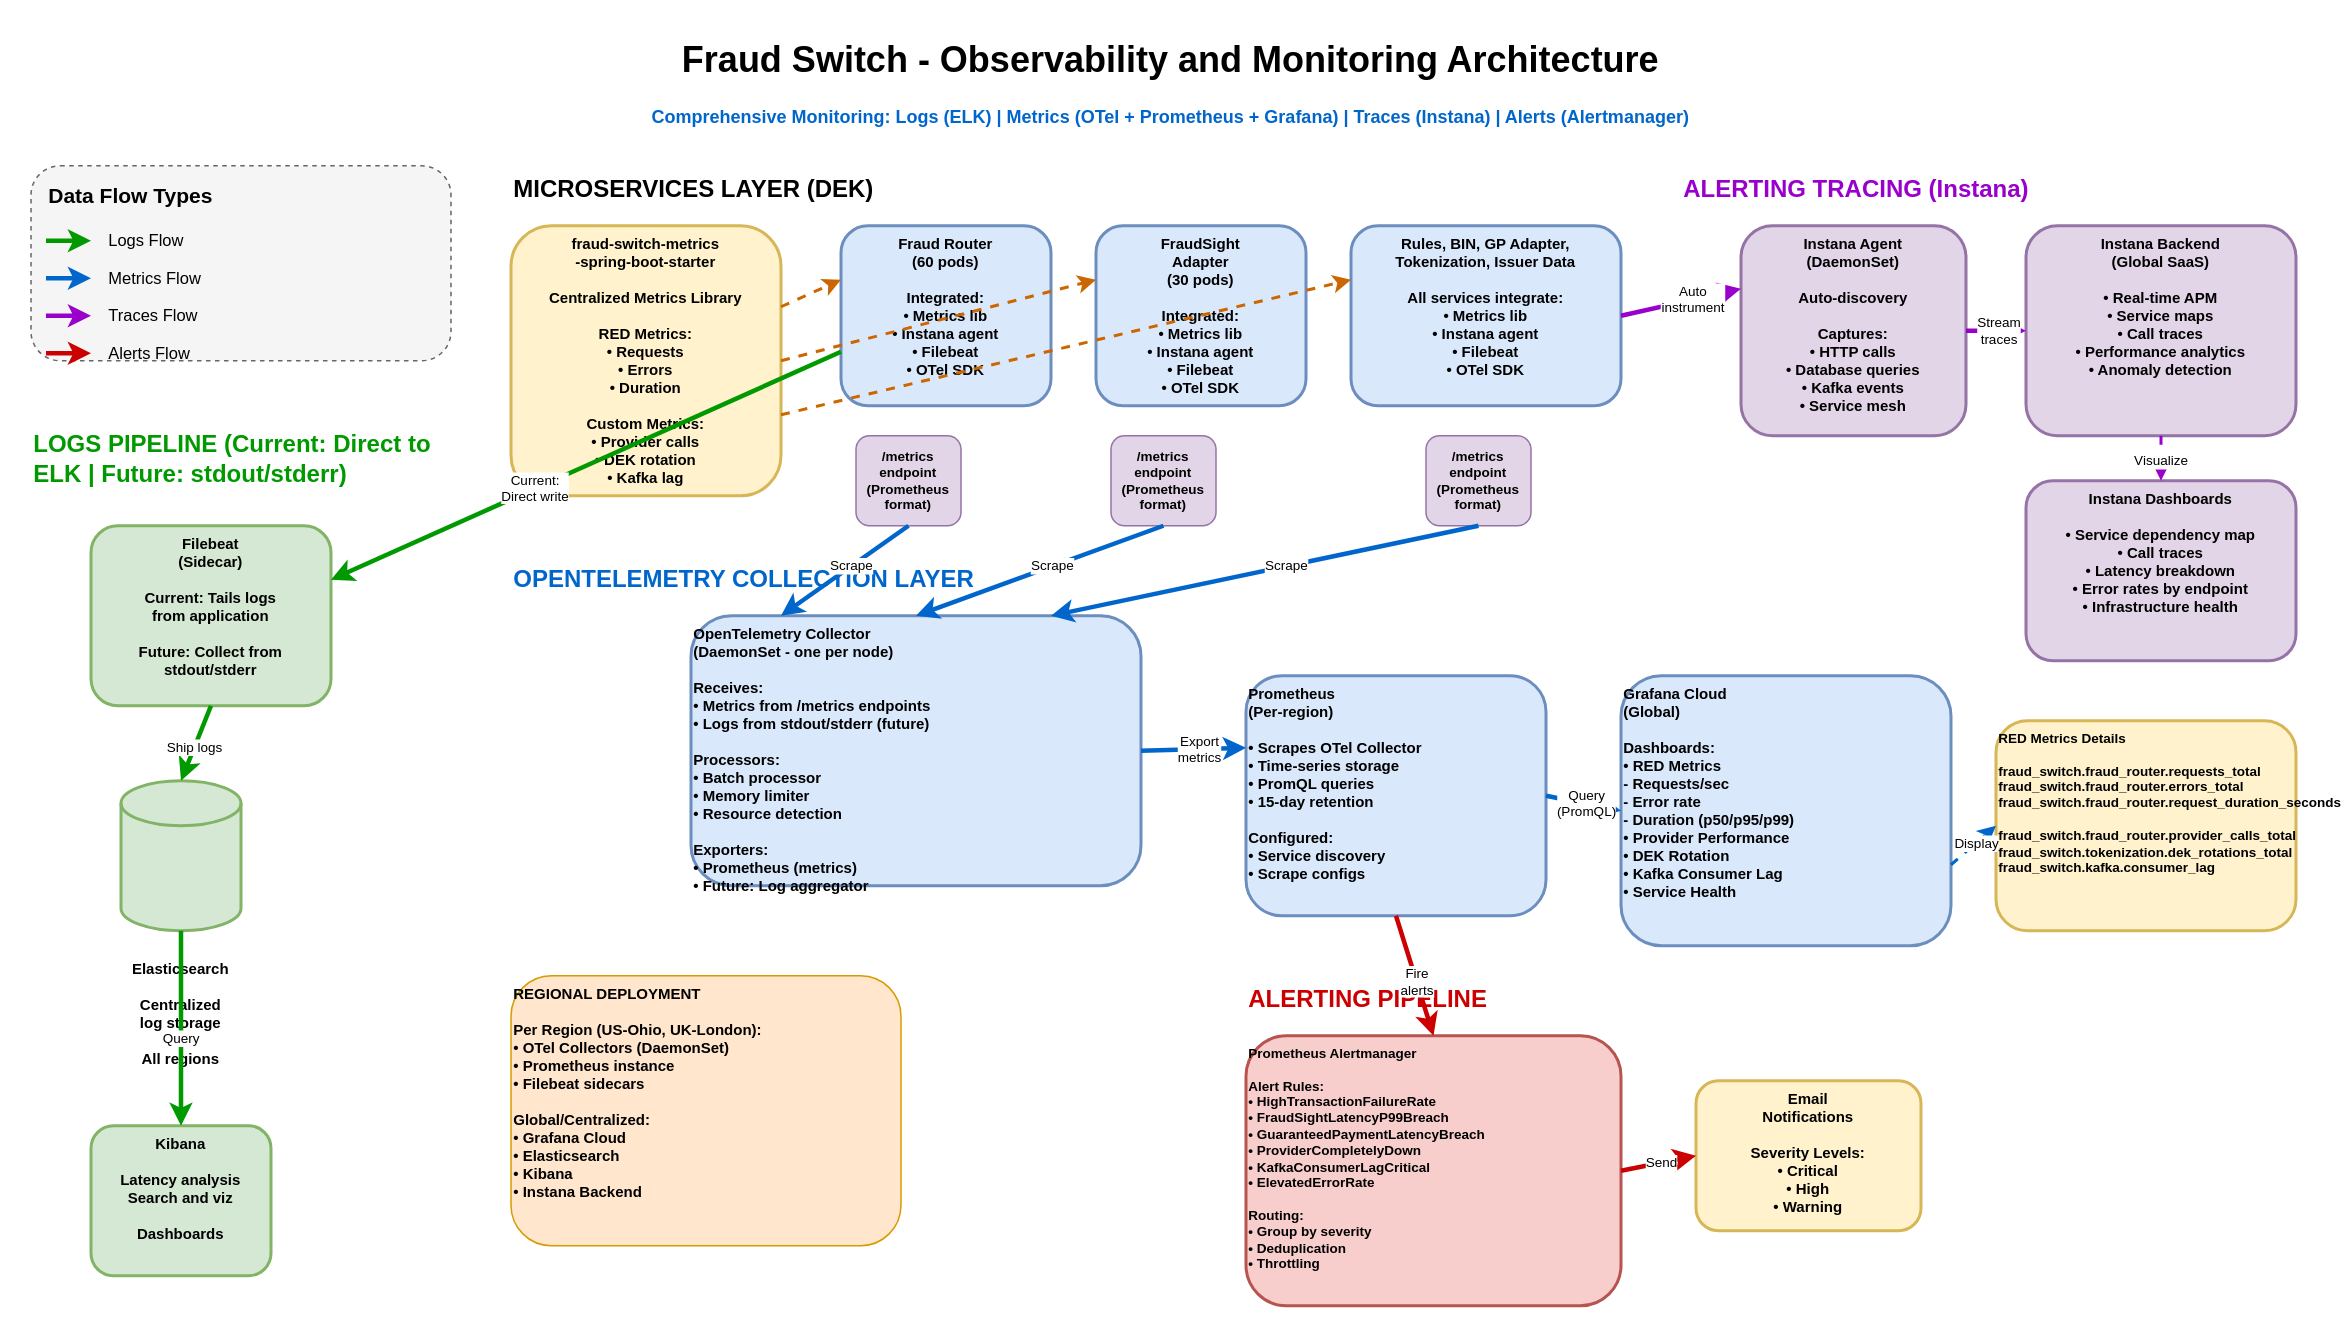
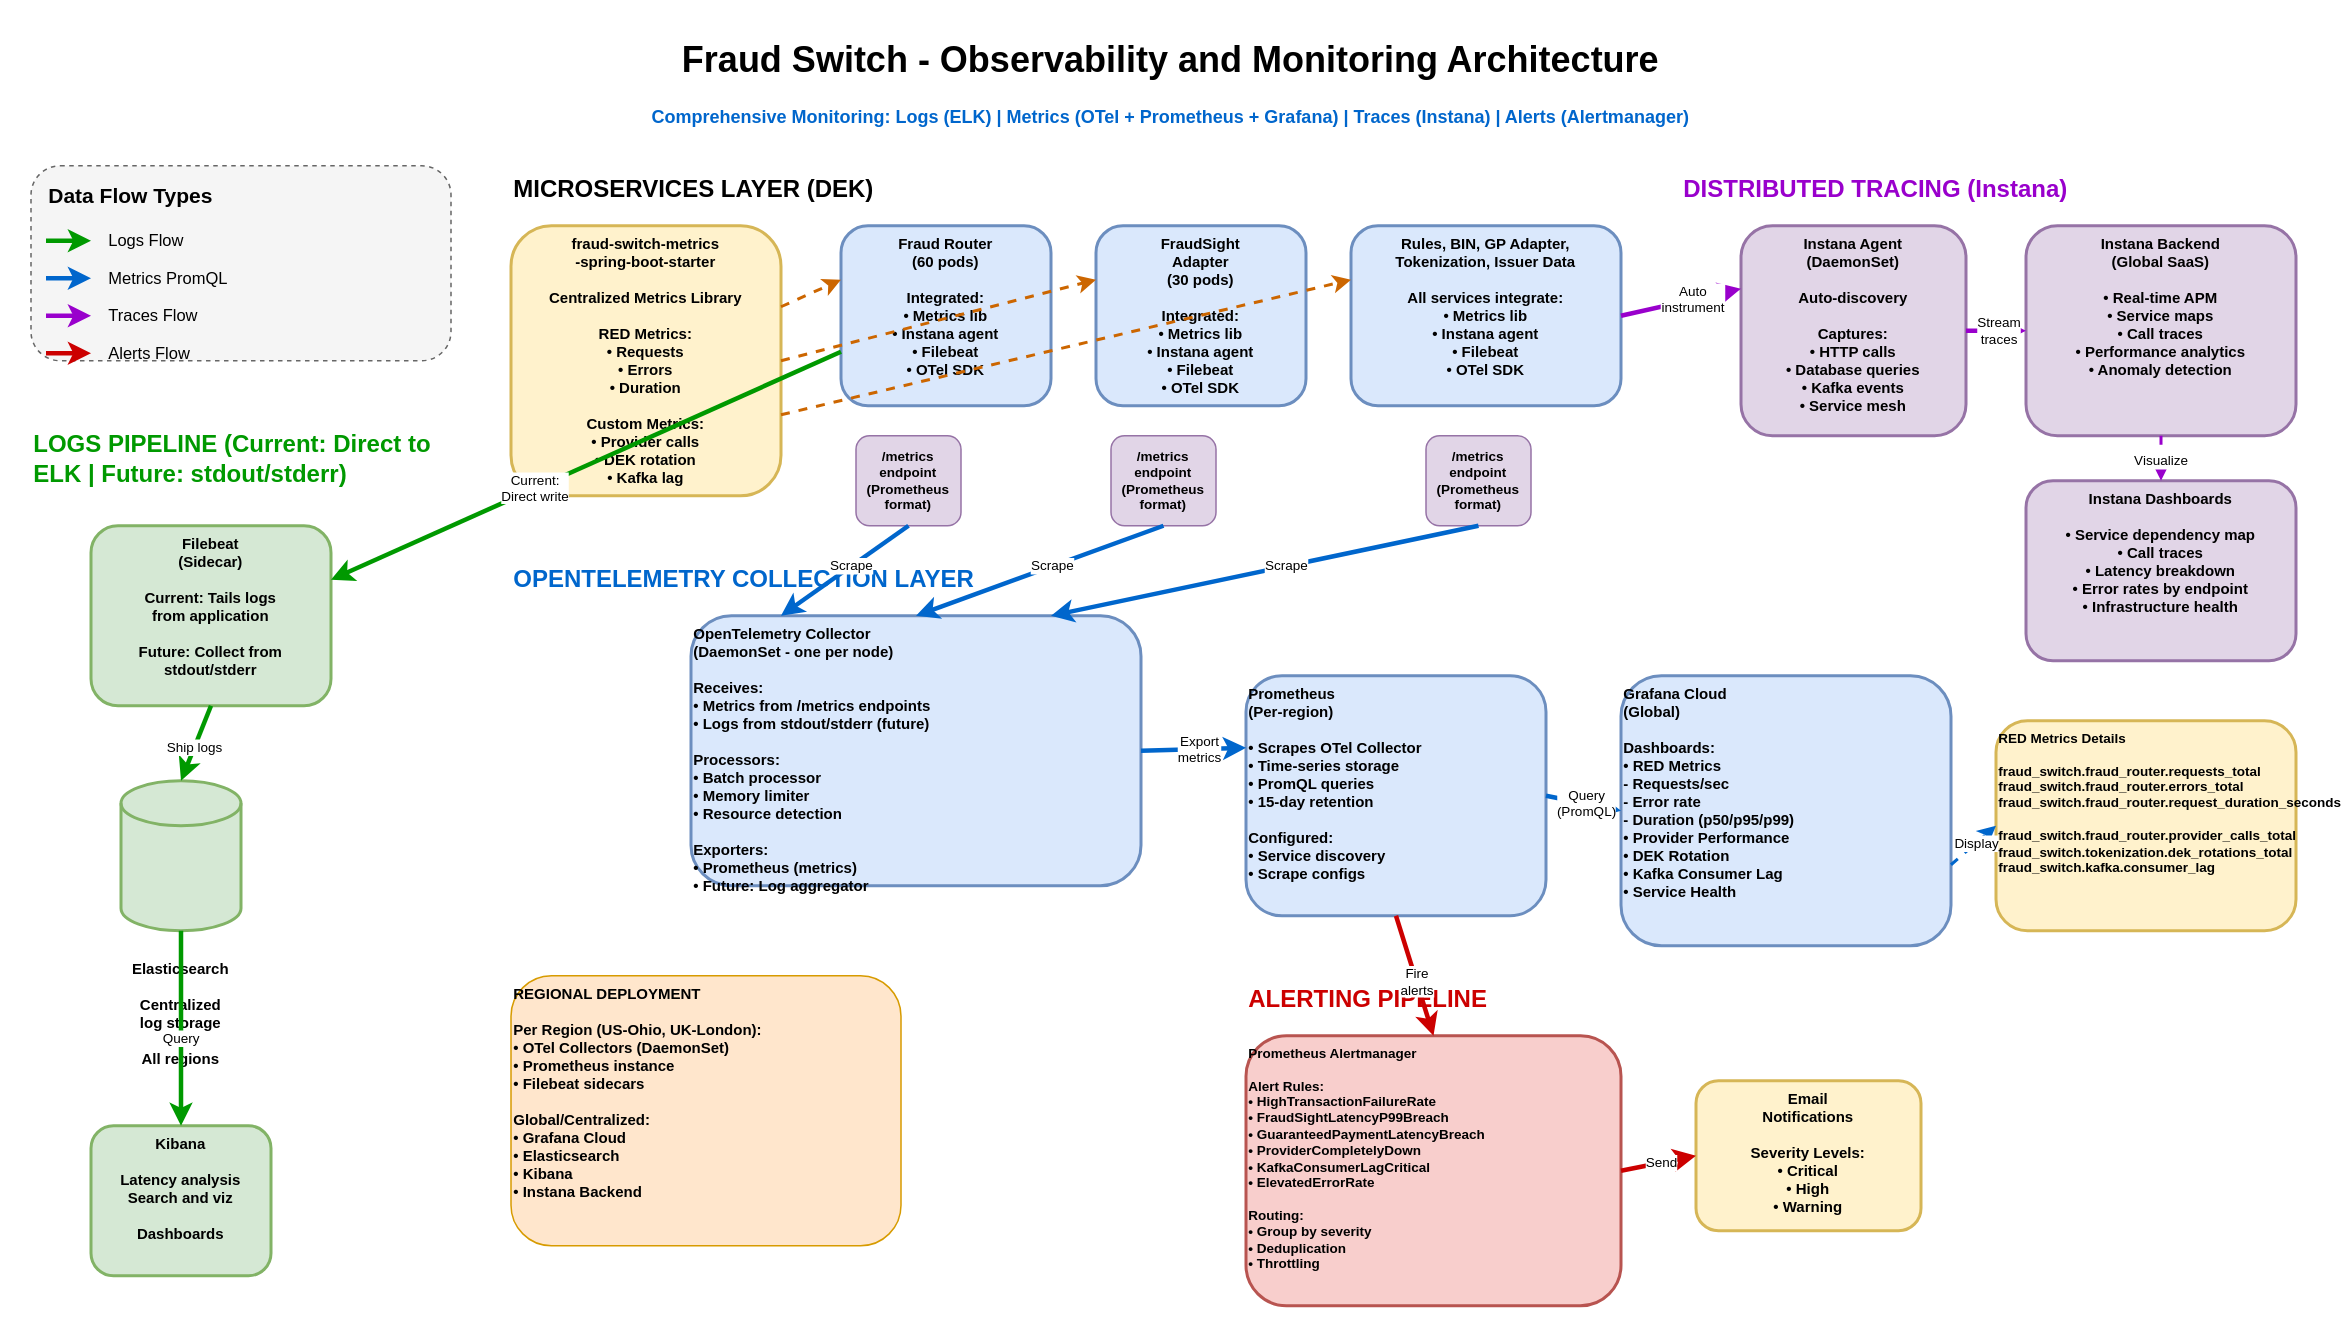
(1852, 188) -> (1872, 188)
(158, 278) -> (169, 278)
